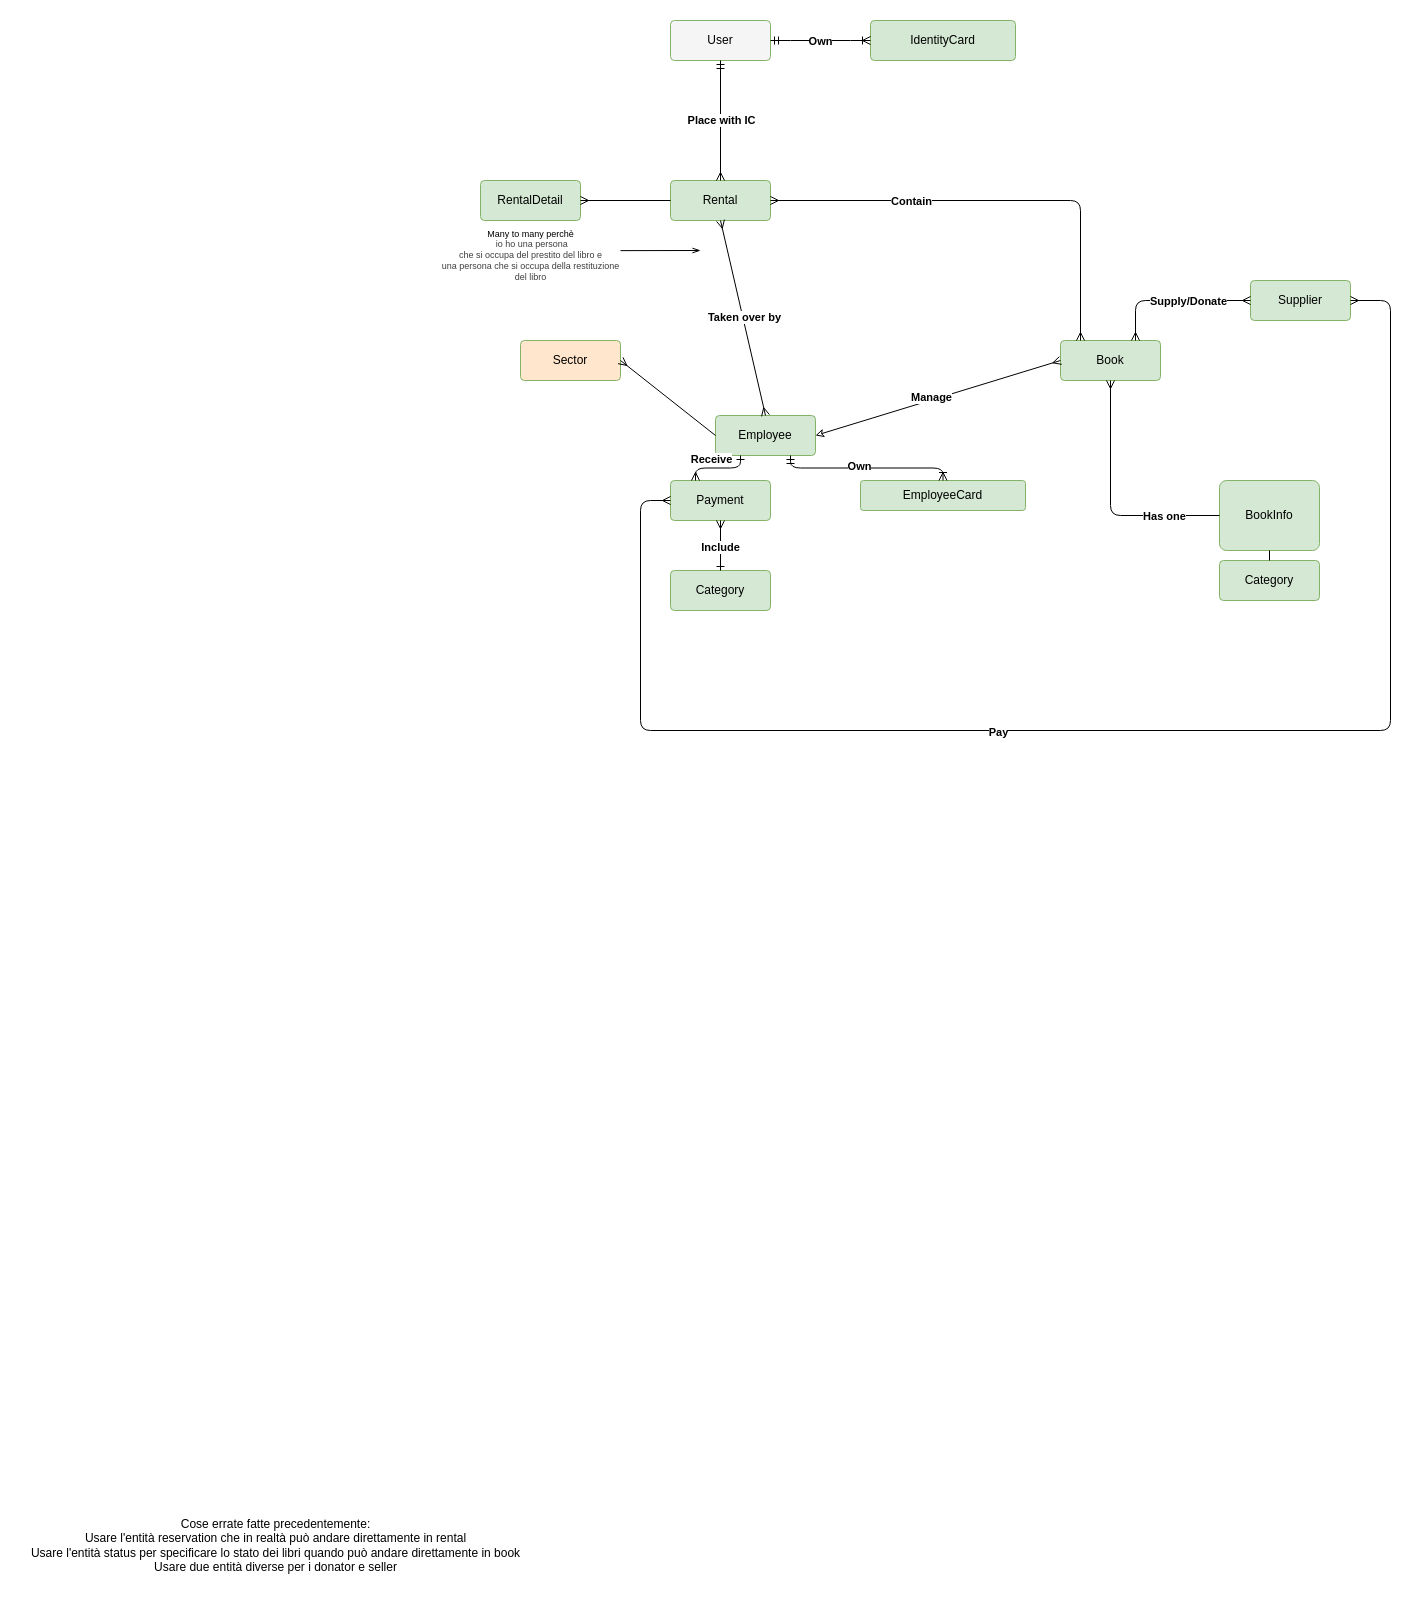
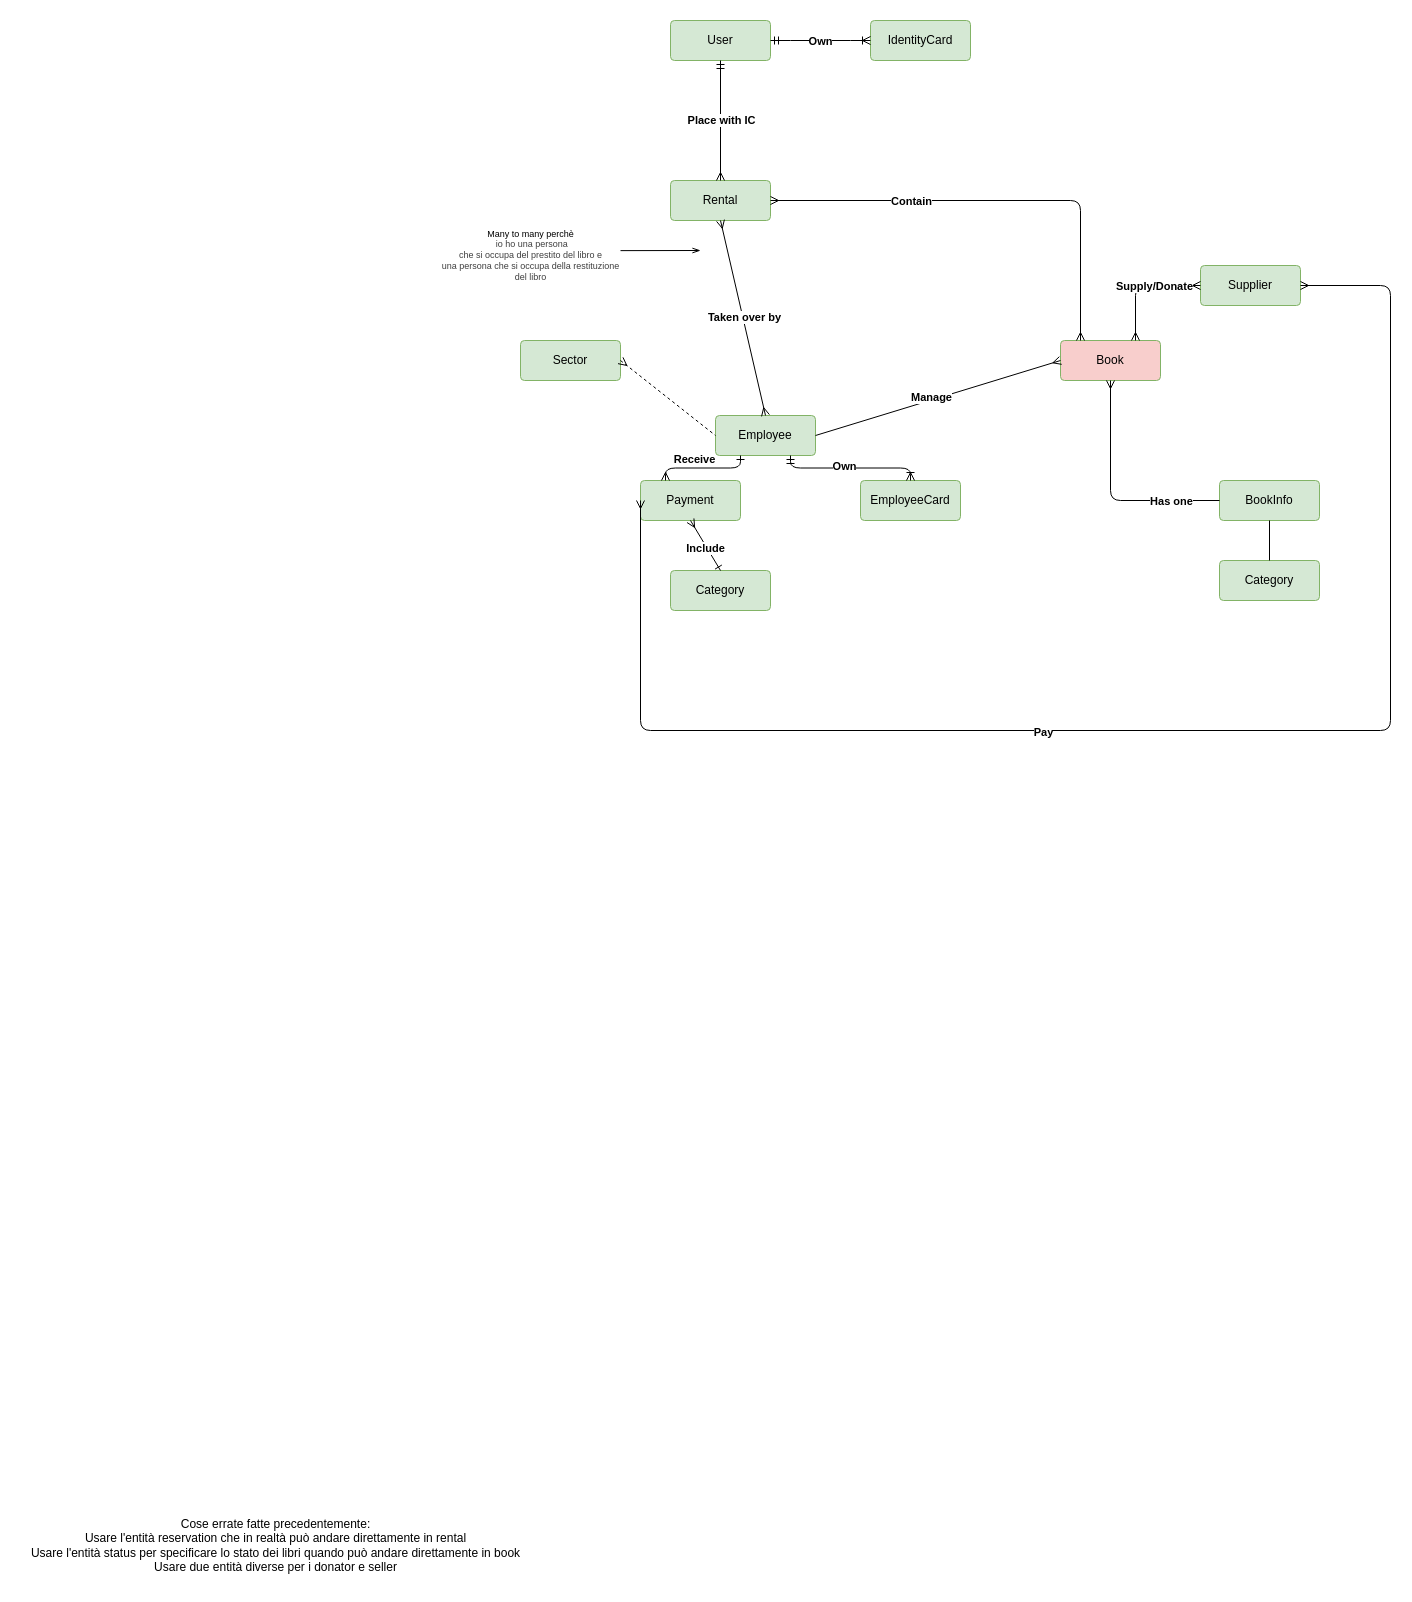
(721, 41) -> (721, 41)
(943, 41) -> (921, 41)
(531, 201) -> none
(626, 201) -> none
(1301, 301) -> (1251, 286)
(571, 361) -> (571, 361)
(1111, 361) -> (1111, 361)
(668, 398) -> (668, 398)
(824, 433) -> (820, 434)
(943, 496) -> (911, 501)
(721, 501) -> (691, 501)
(1270, 516) -> (1270, 501)
